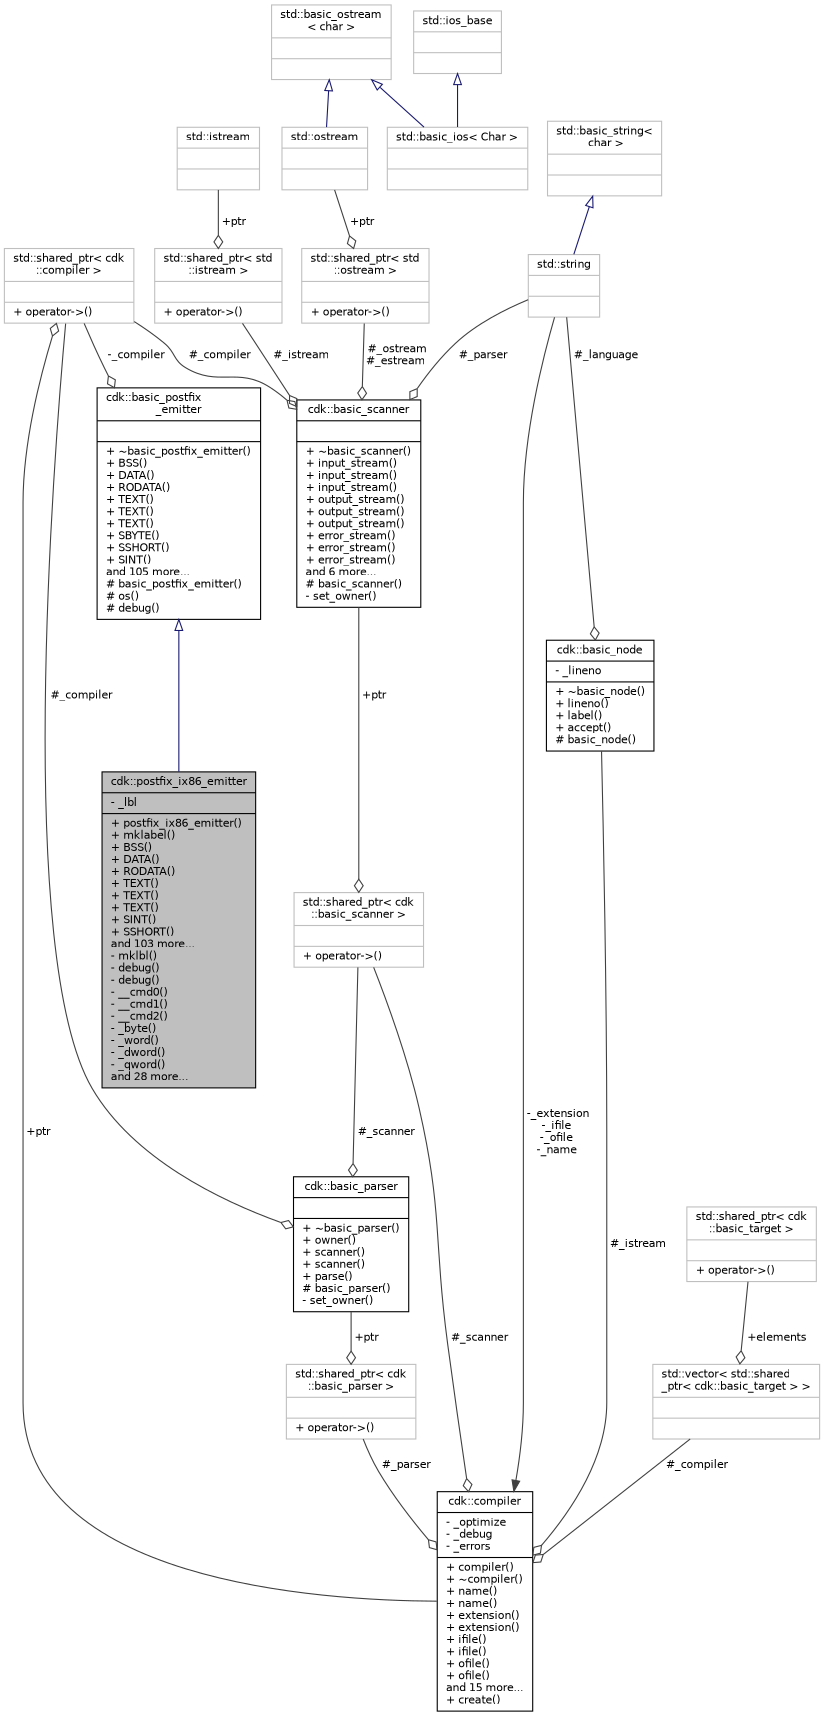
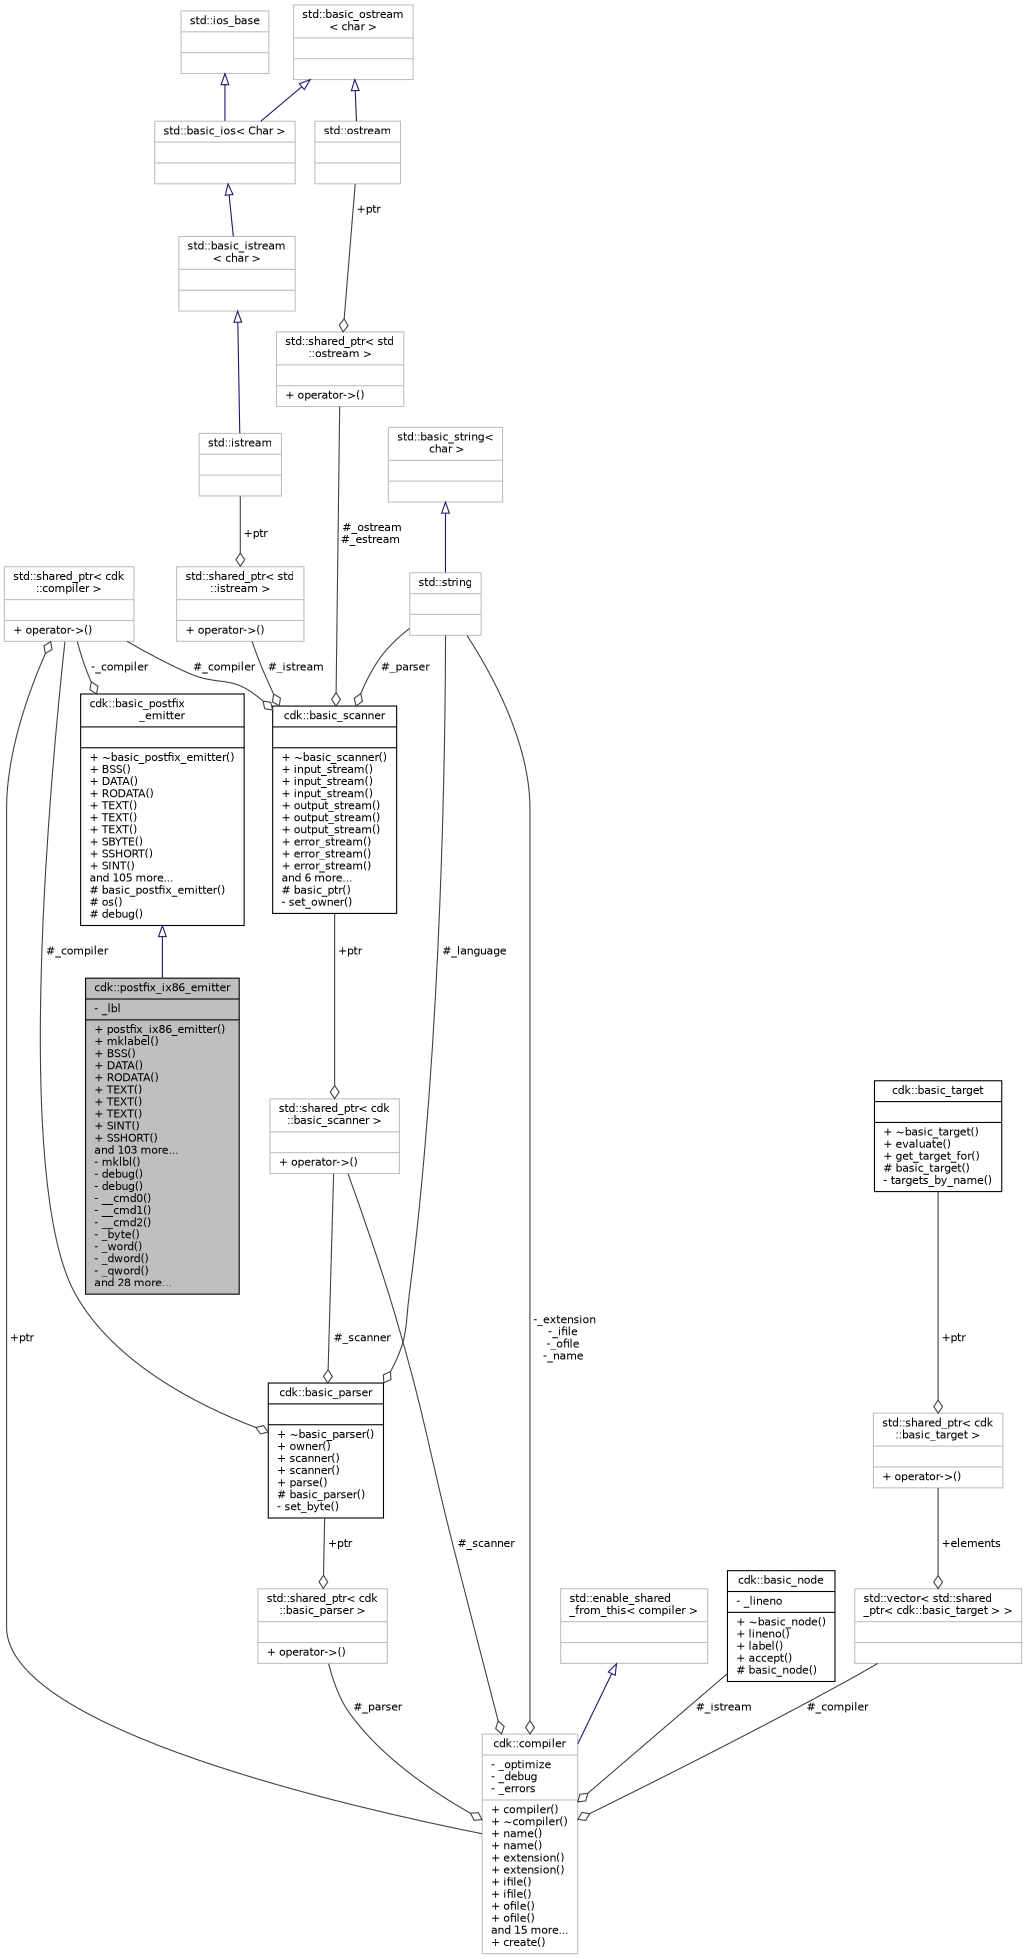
none -> (237, 274)
(580, 472) -> (435, 1005)
(354, 584) -> (317, 890)
(523, 898) -> (530, 1171)
none -> (938, 1136)
(338, 1301) -> (308, 1507)
(485, 1601) -> (530, 1844)
none -> (634, 1626)
